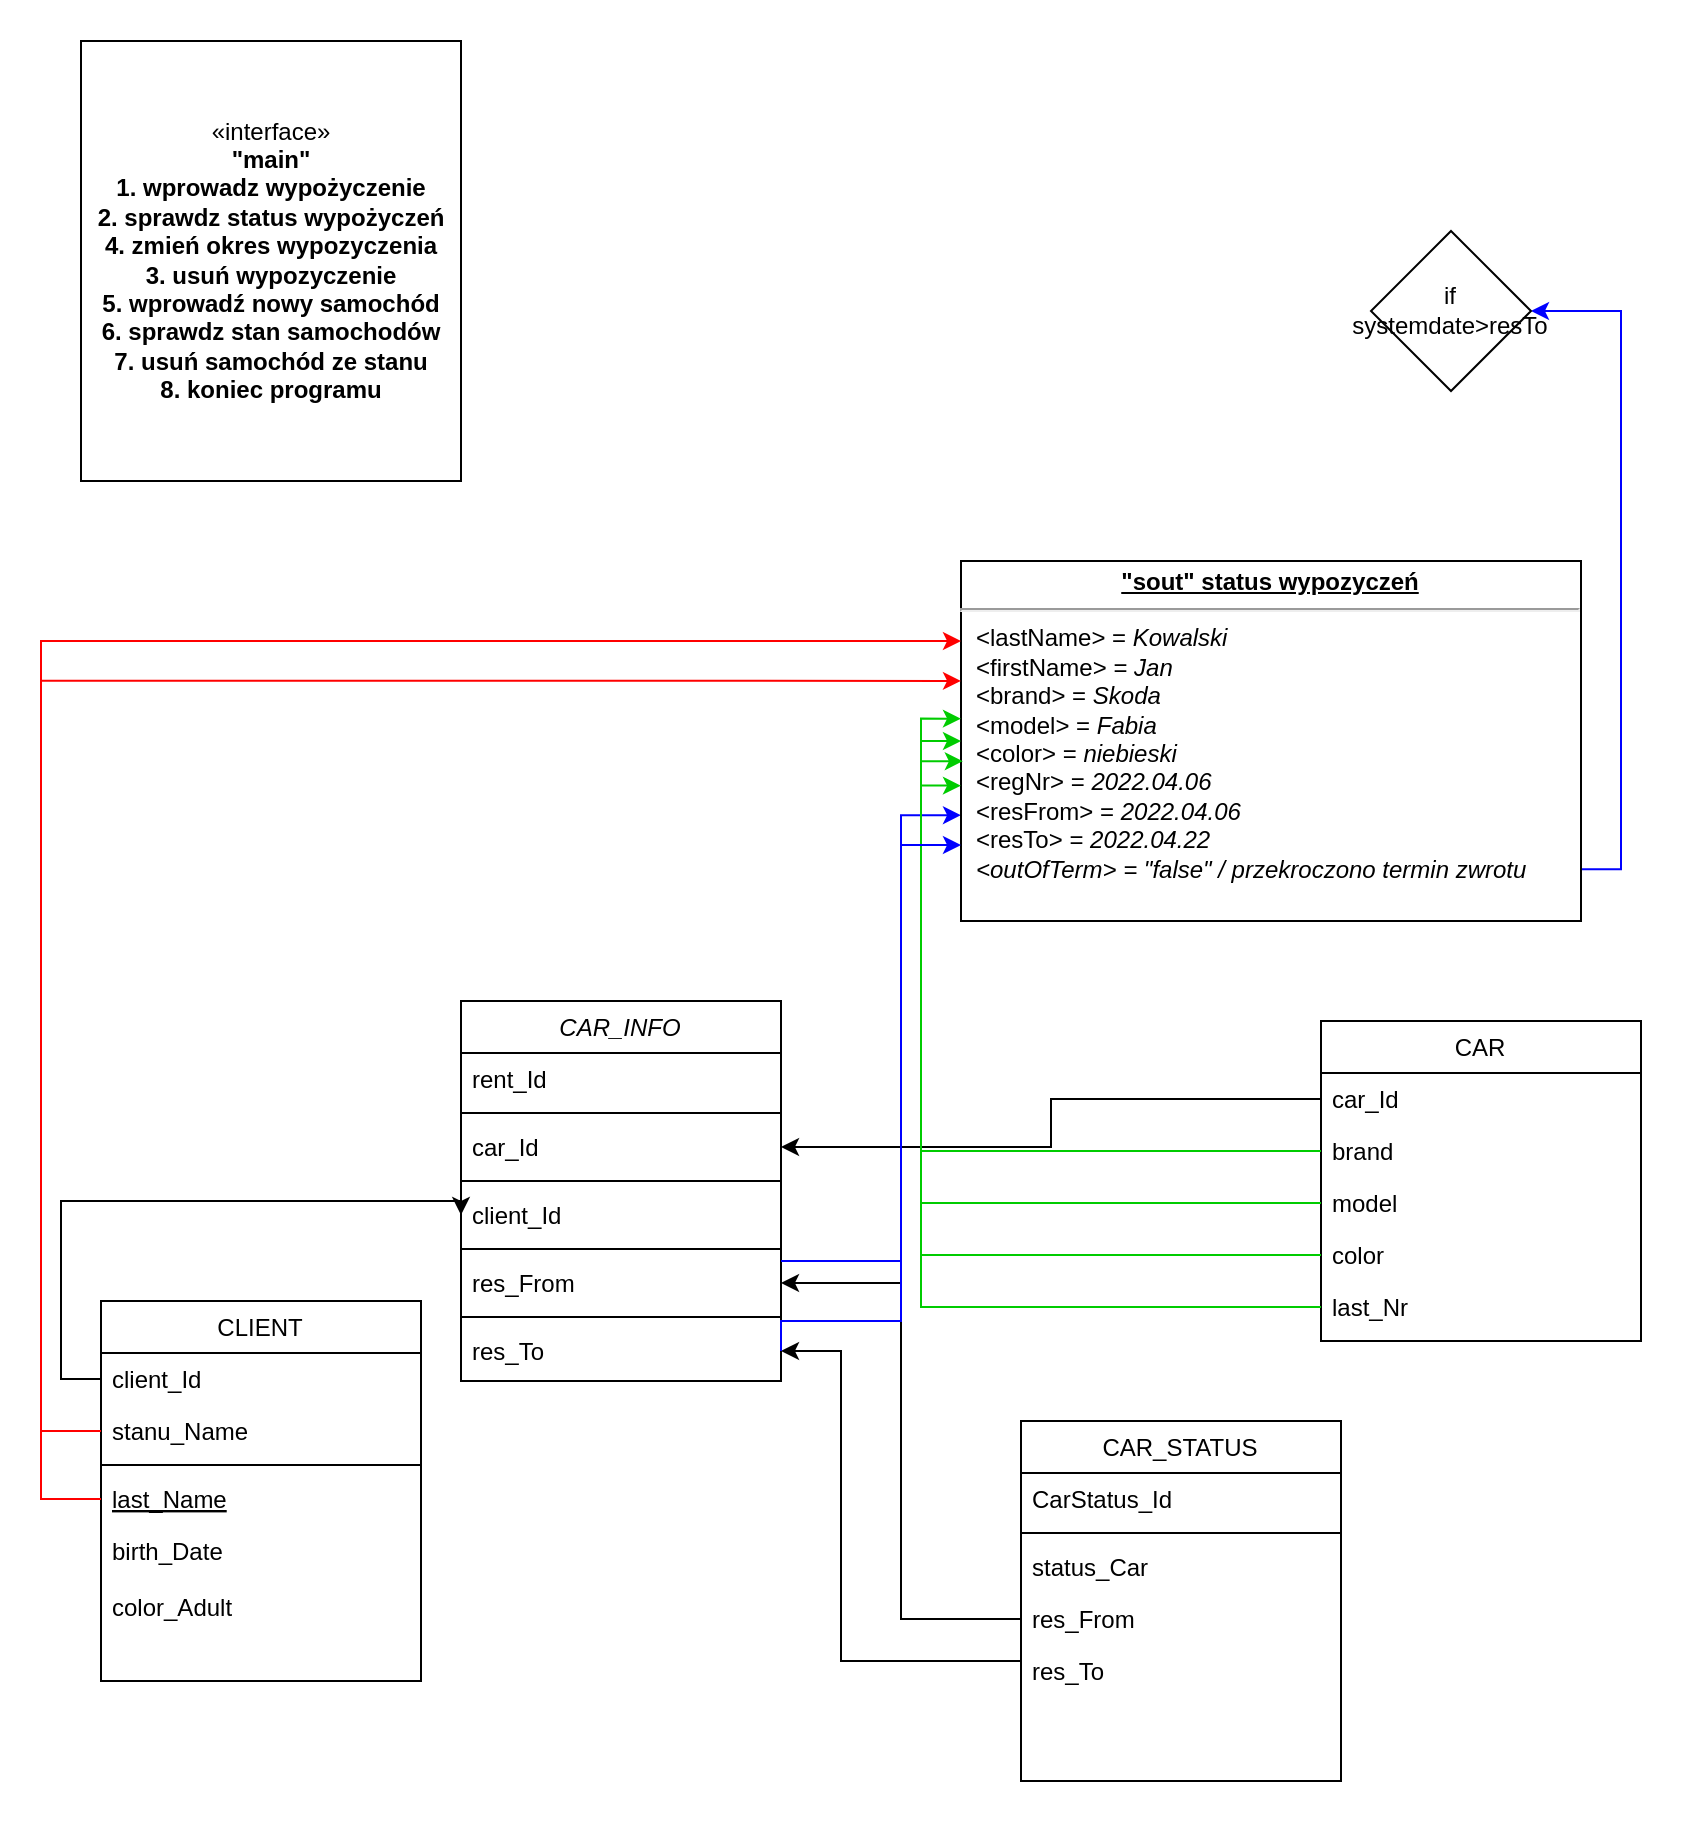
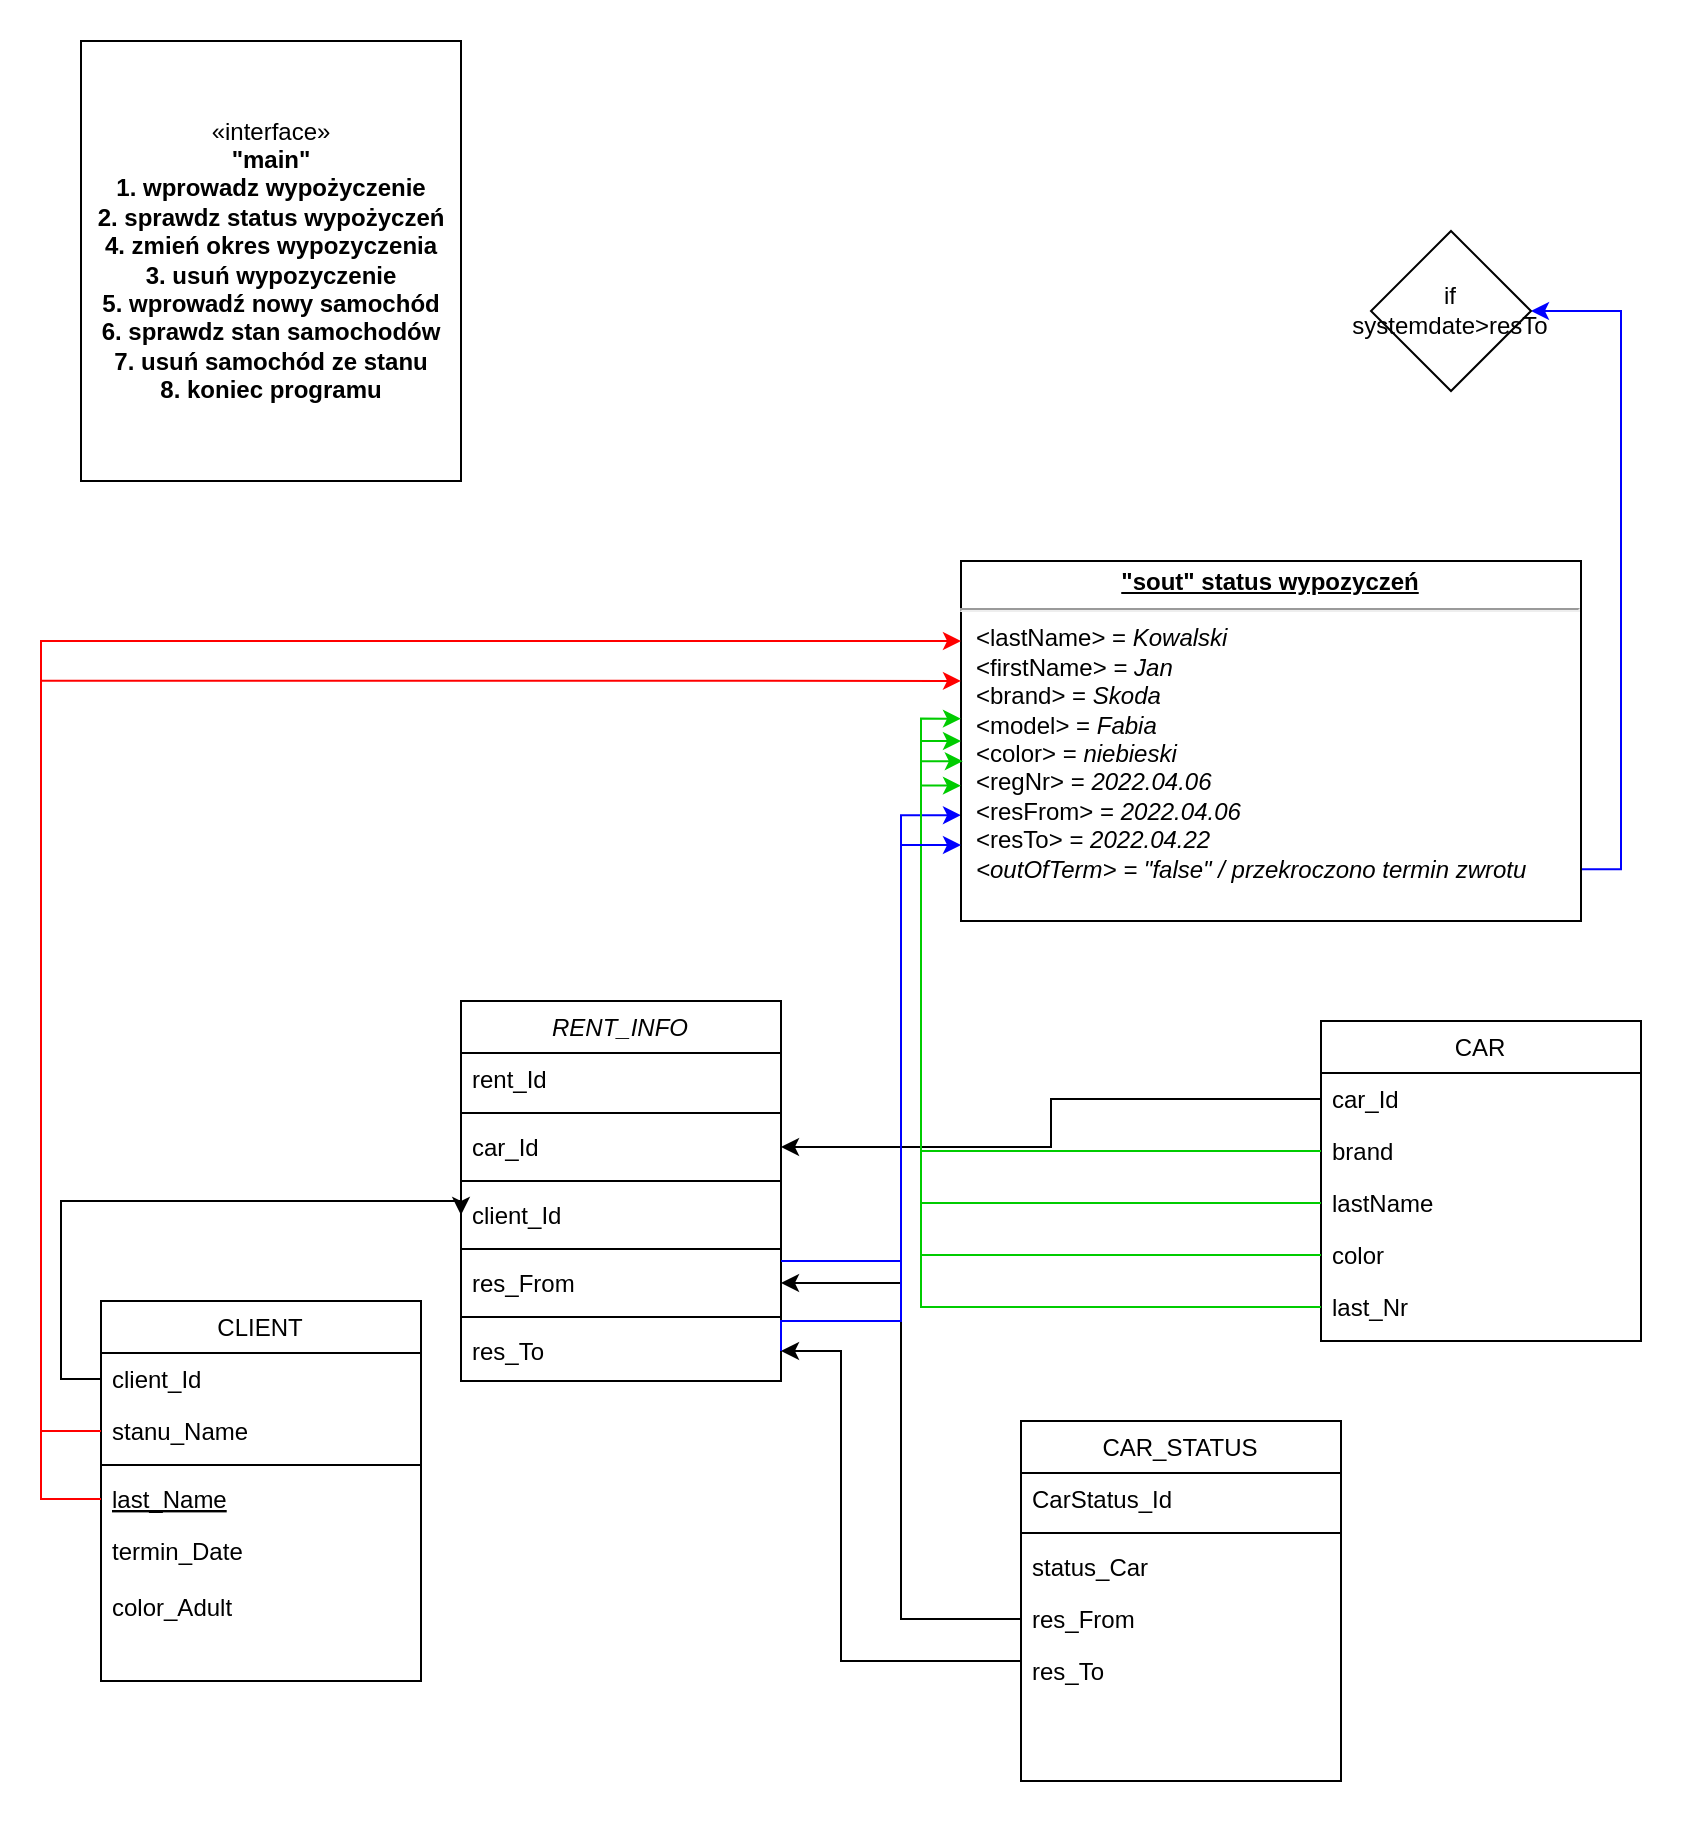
(620, 1028) -> (620, 1028)
(1362, 1204) -> (1383, 1204)
(176, 1552) -> (183, 1552)
